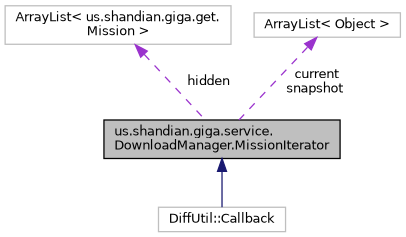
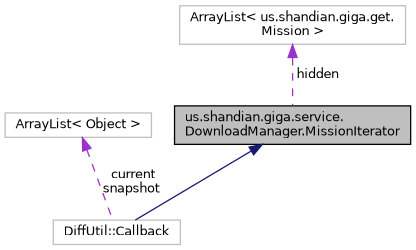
(273, 84) -> (100, 185)
